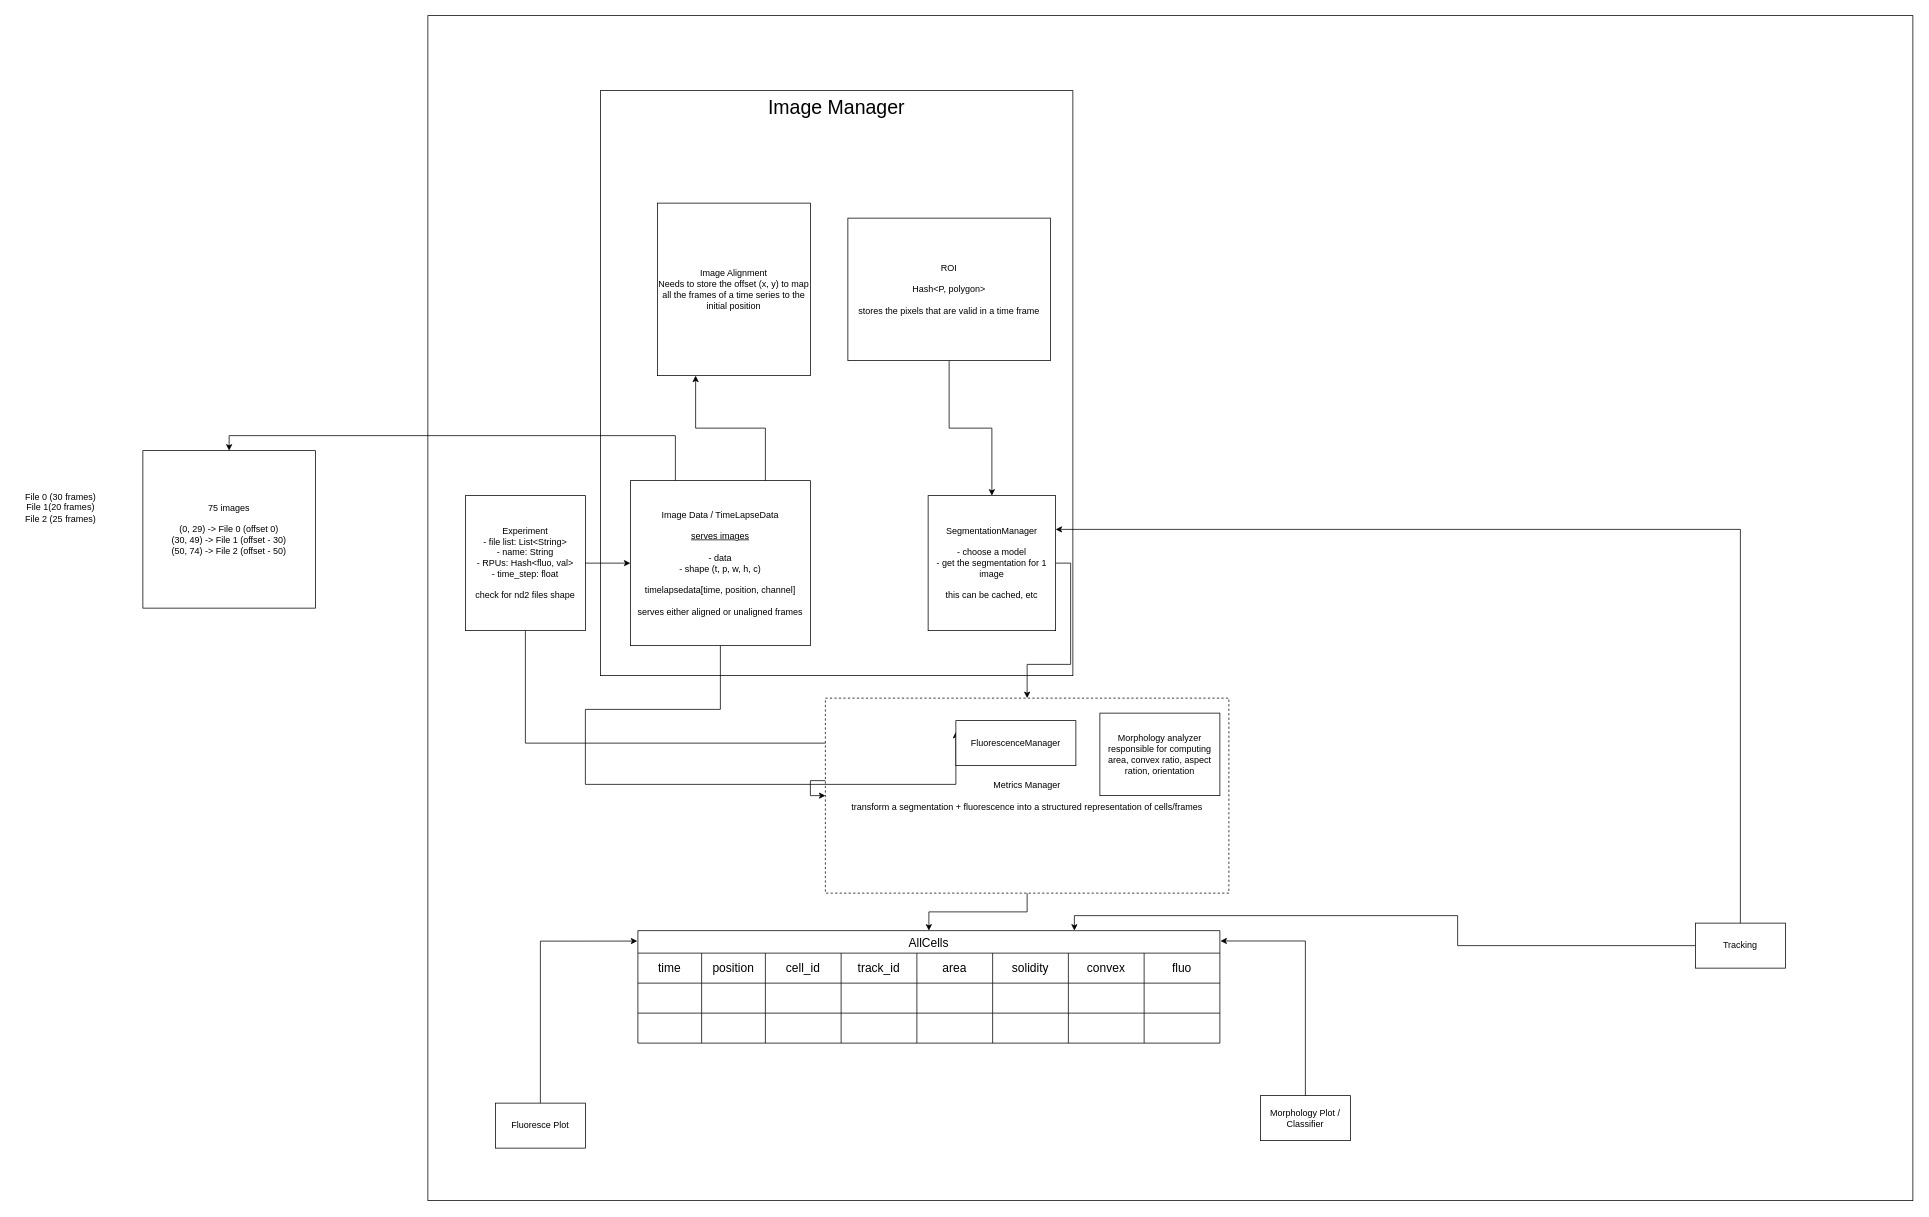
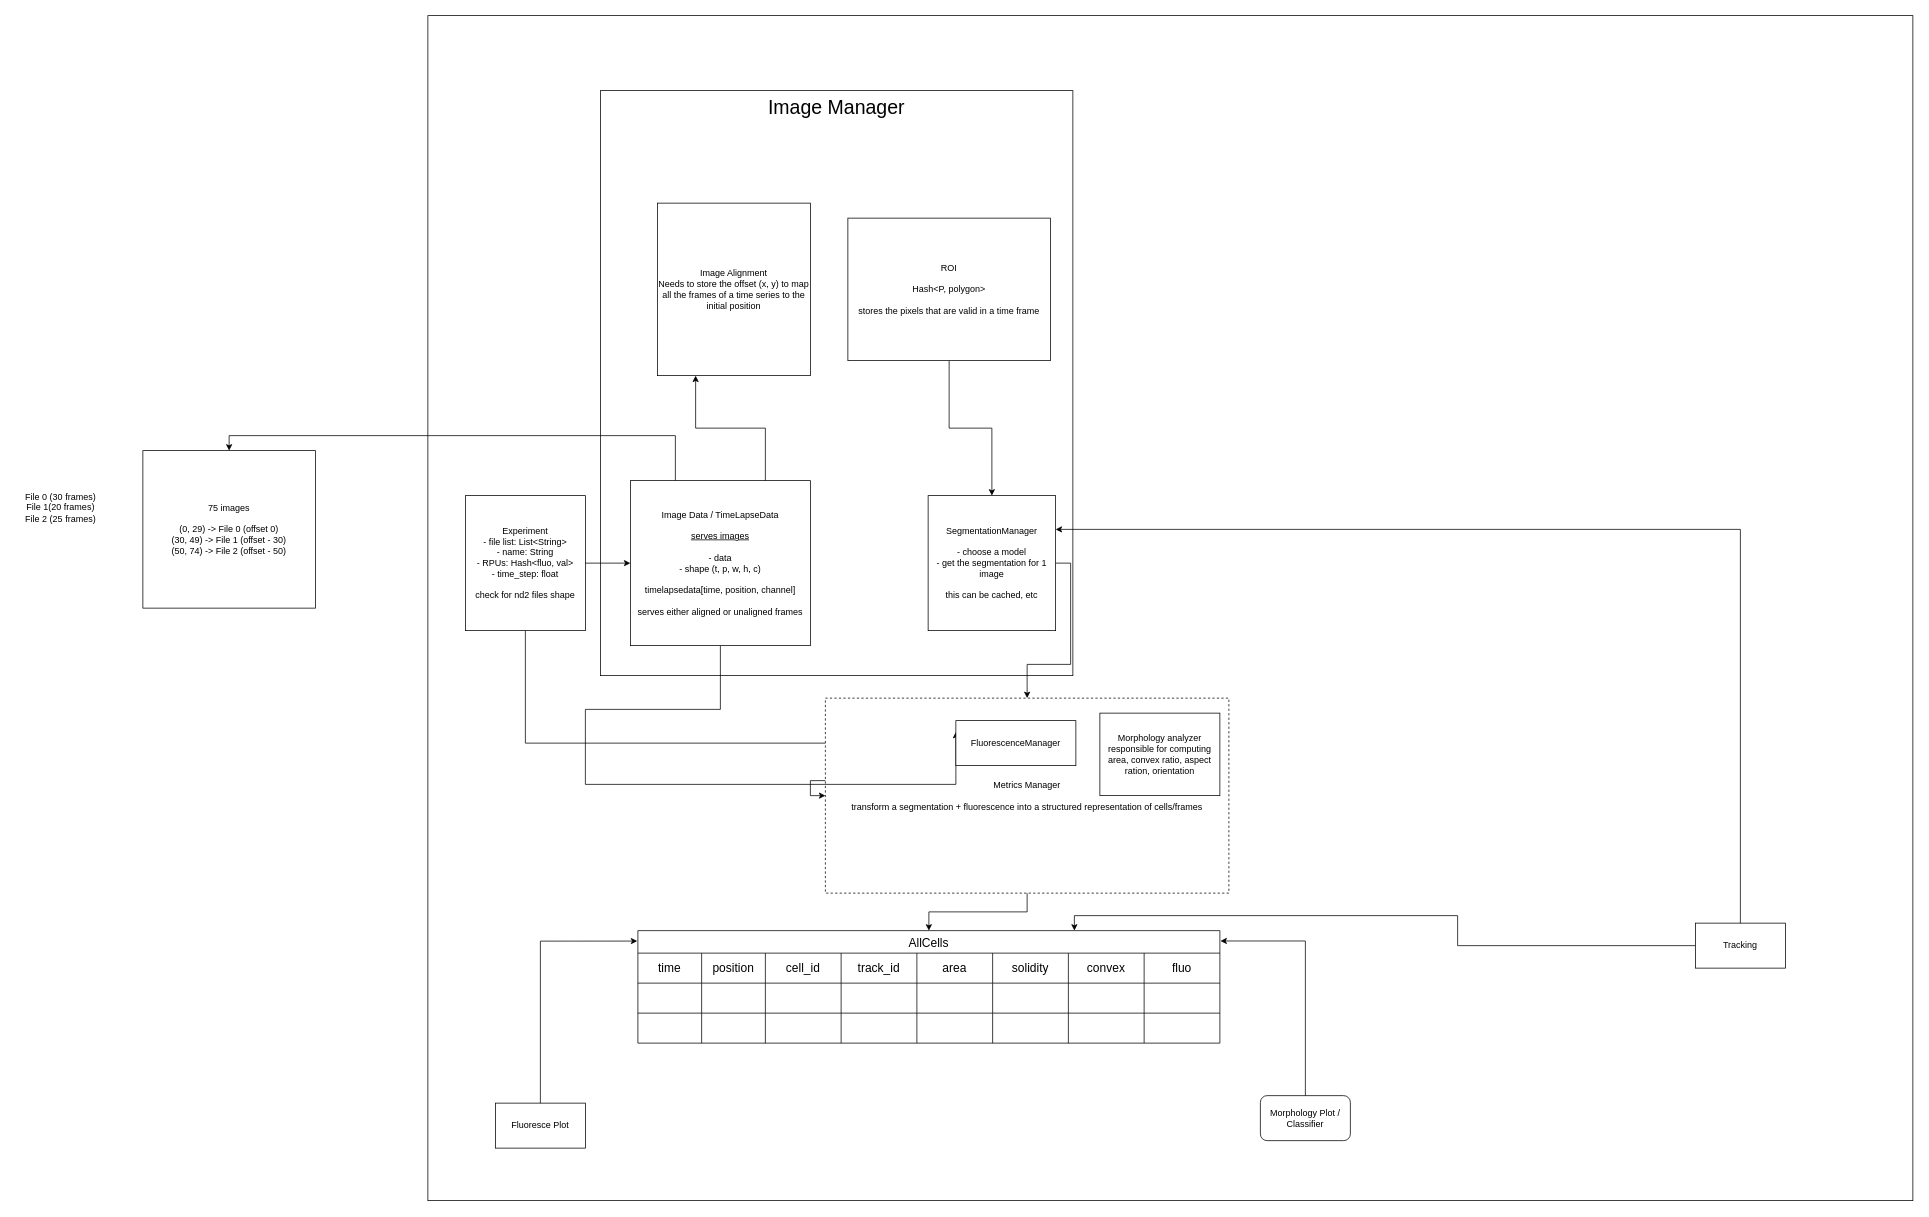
(1305, 1118) -> (1305, 1118)
